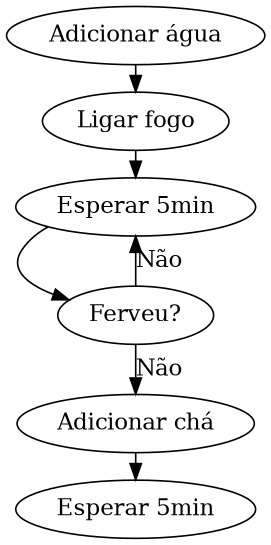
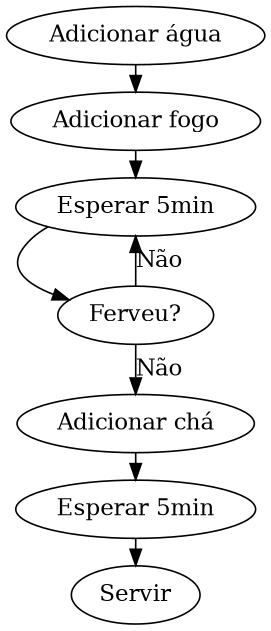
(136, 121) -> (136, 121)
none -> (136, 595)
